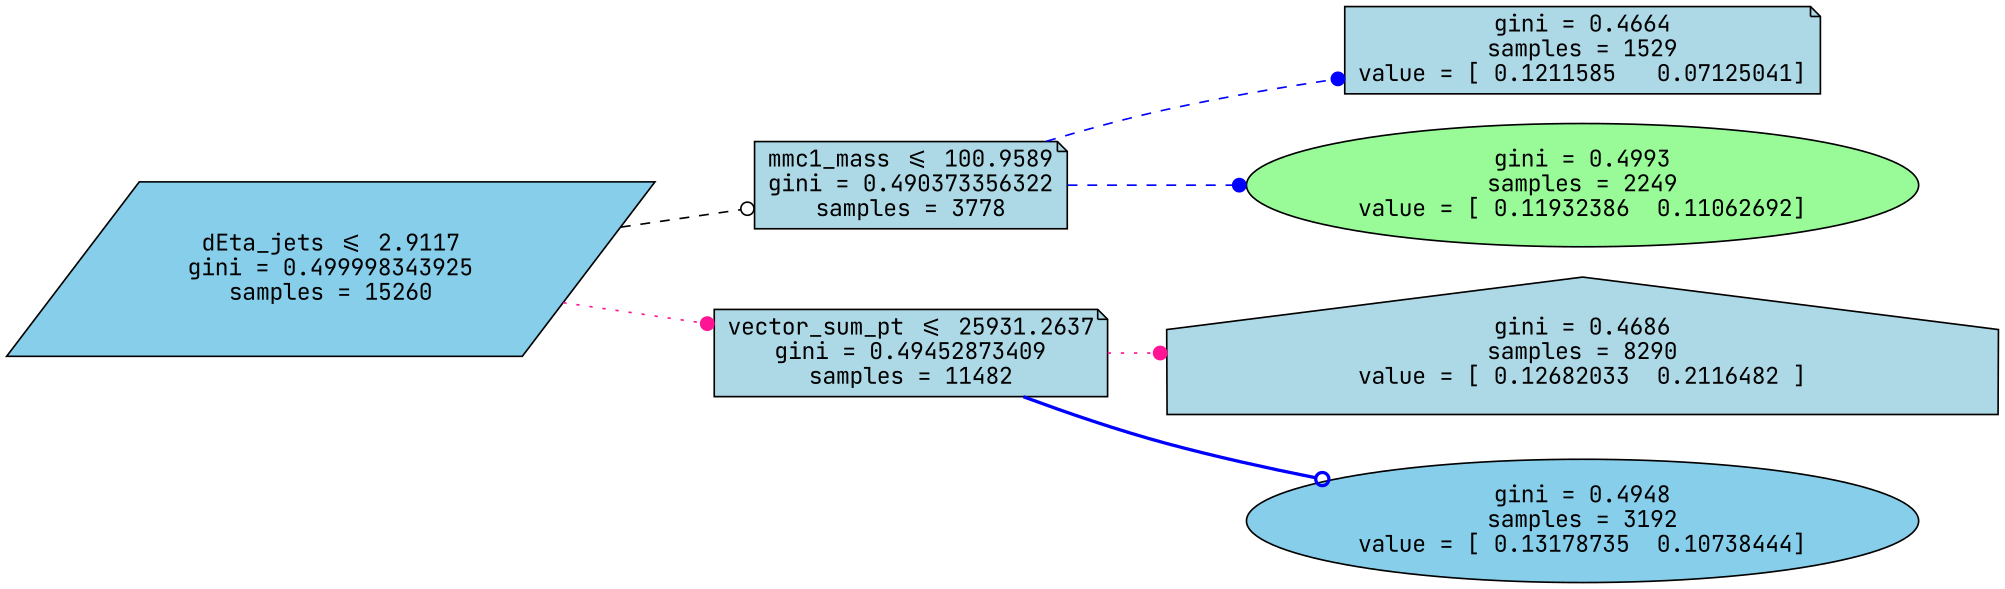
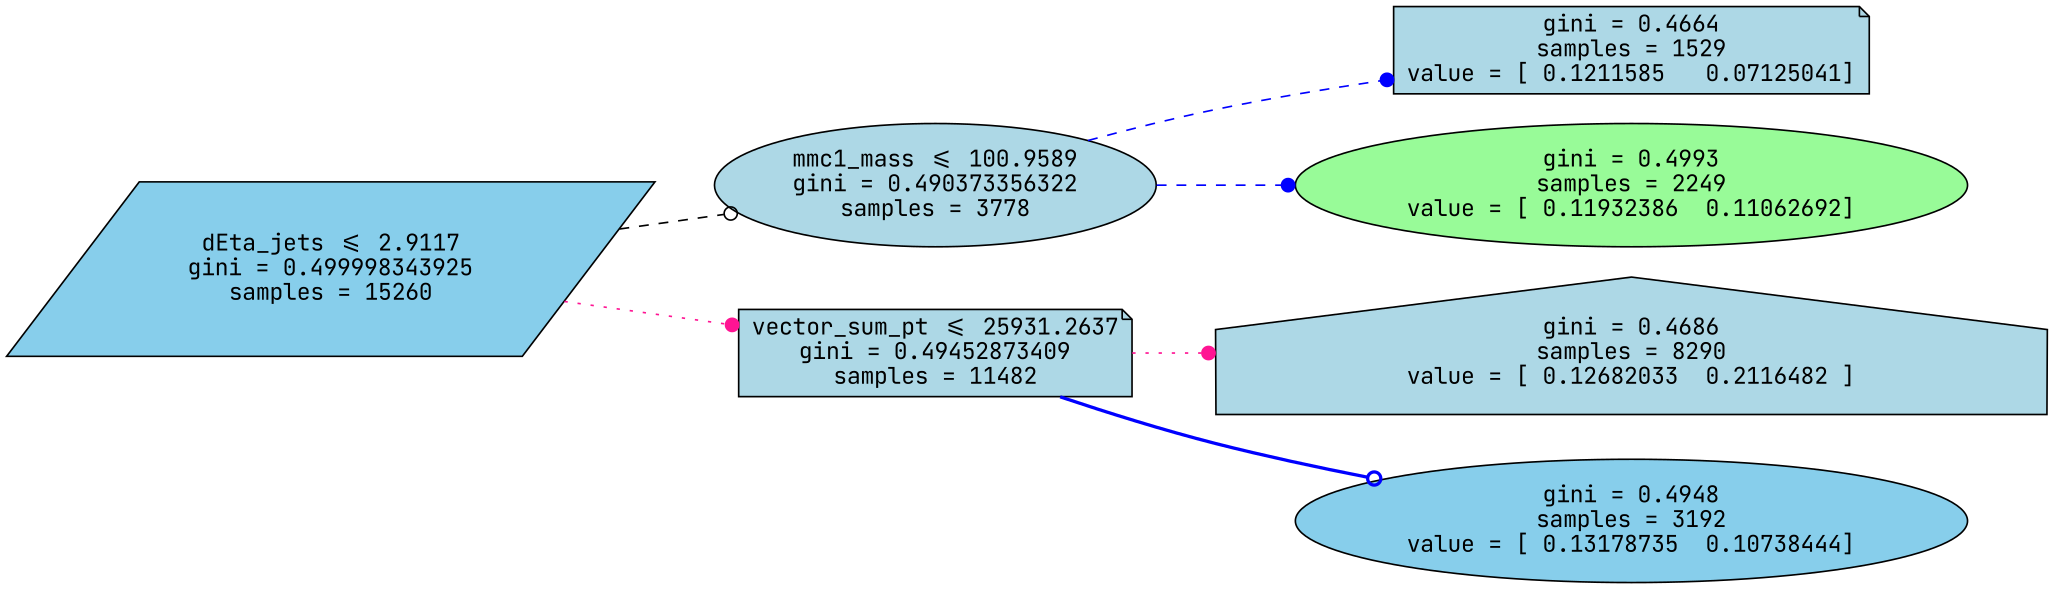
(911, 185) -> (935, 185)
